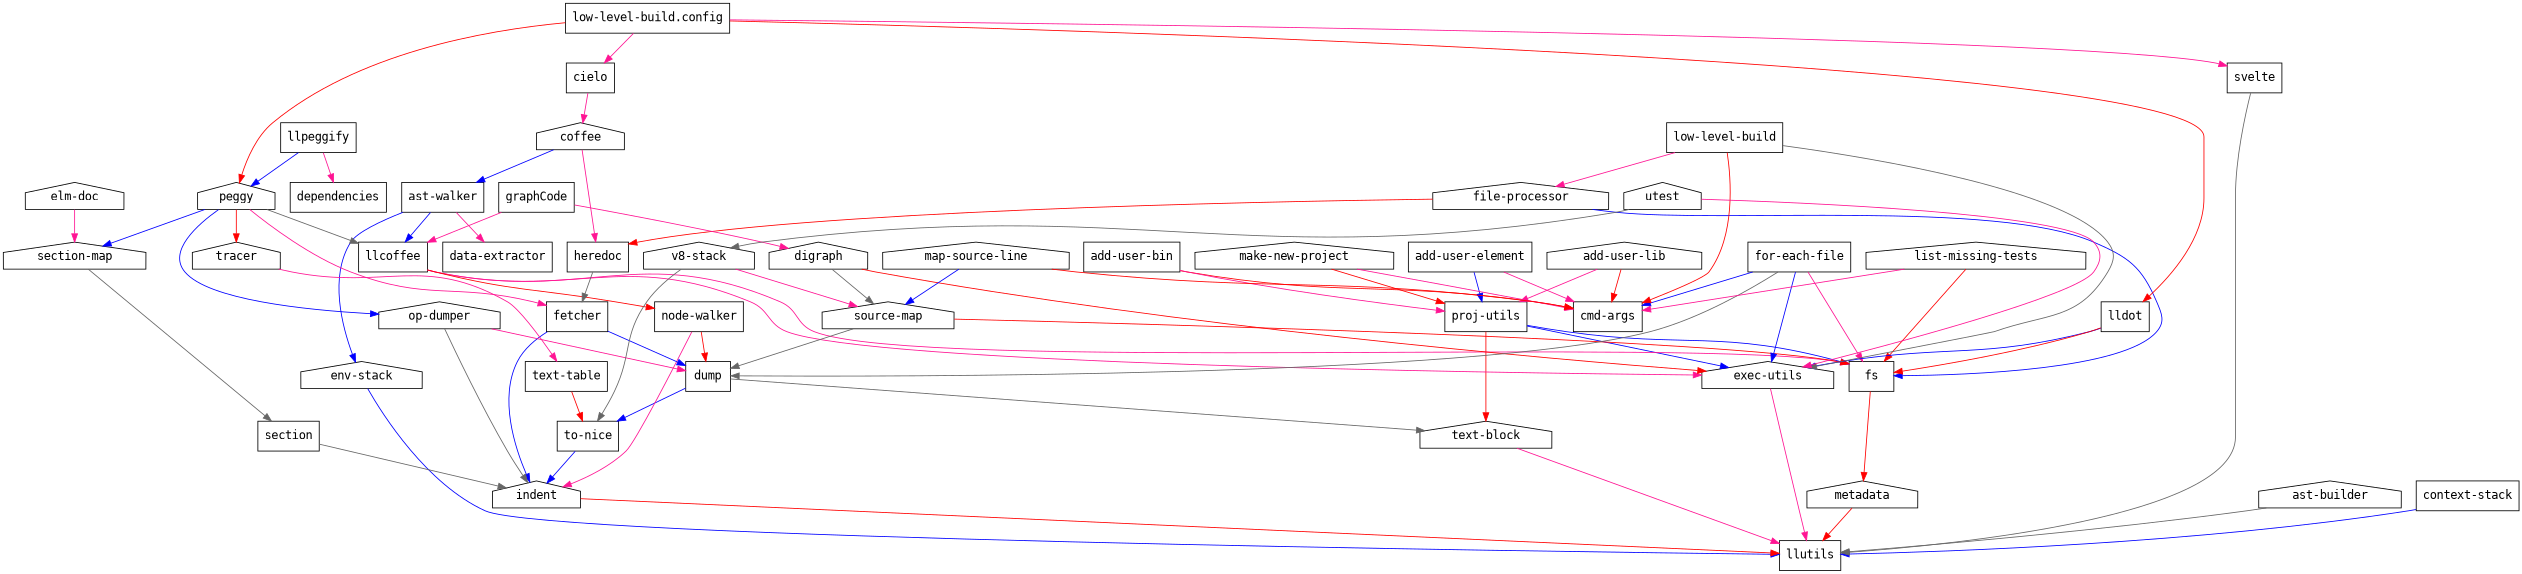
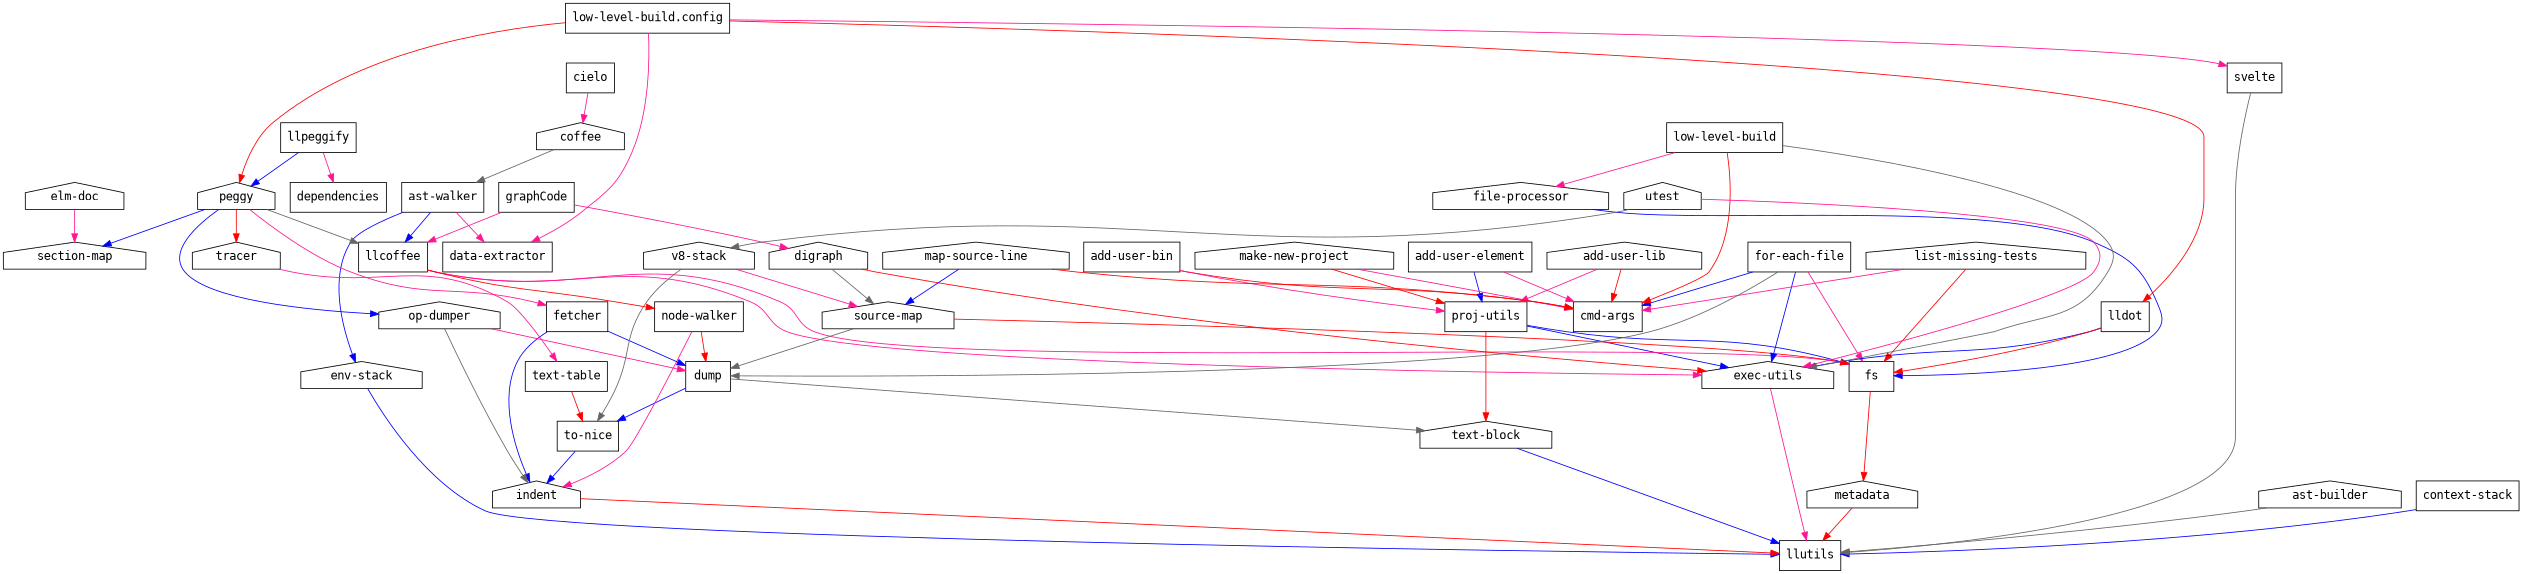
(622, 45) -> (630, 156)
(519, 164) -> (519, 164)
(598, 257) -> none
(289, 436) -> none
(1644, 494) -> (1644, 494)
